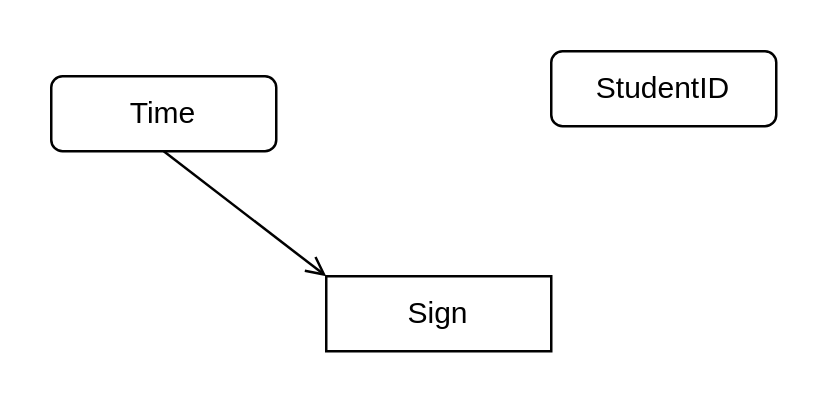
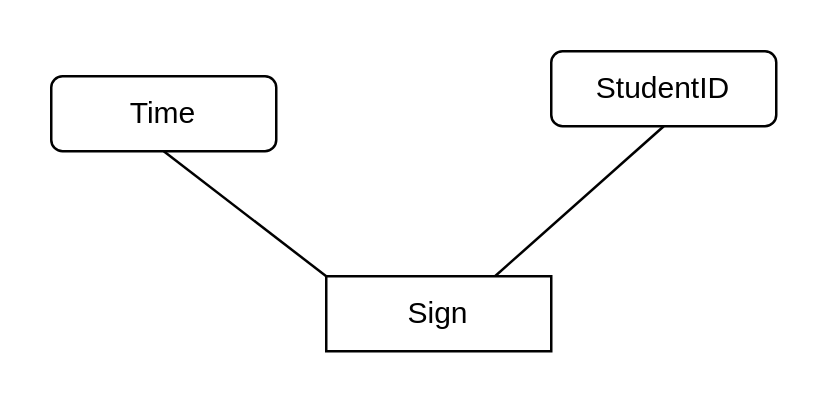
none -> (579, 202)
(319, 270) -> (321, 273)
